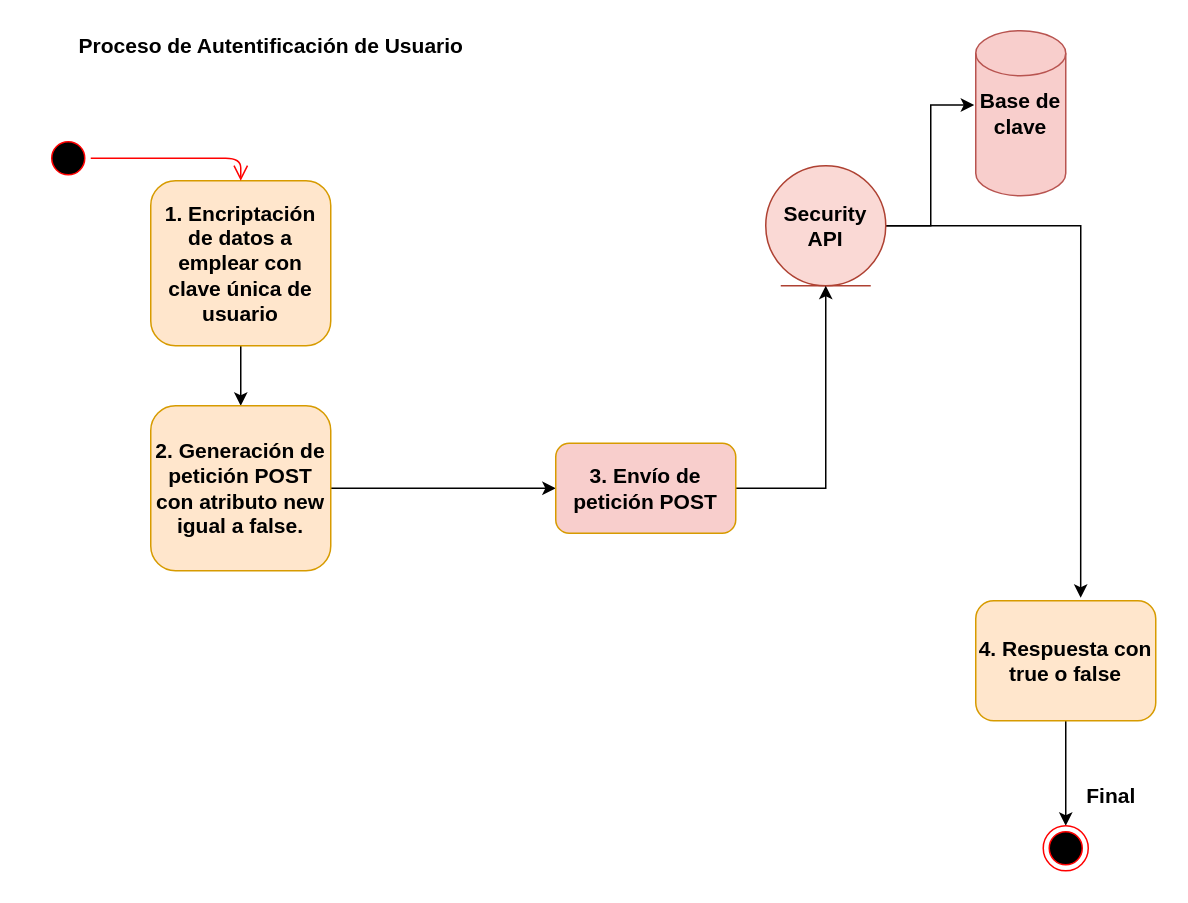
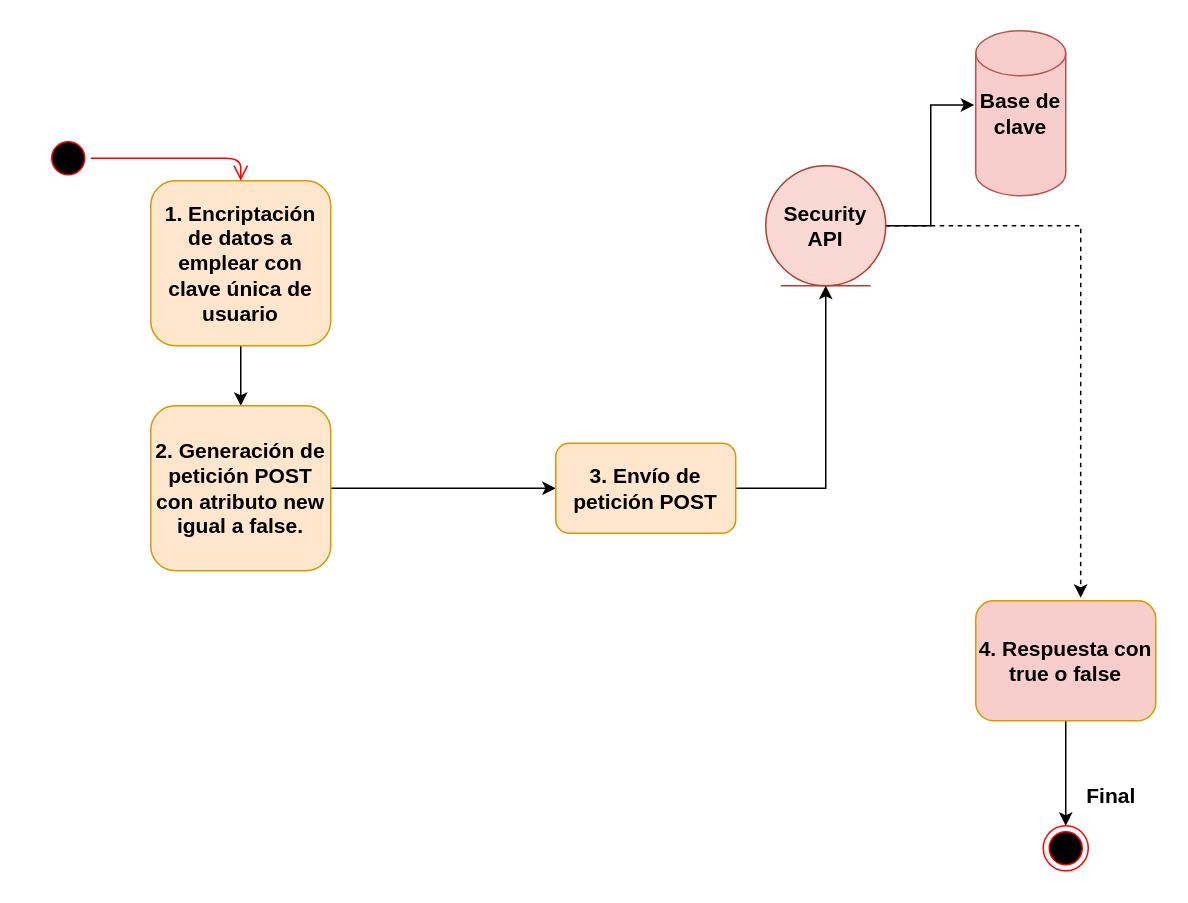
(271, 46) -> none
(1081, 333) -> (1081, 333)
(646, 488) -> (646, 488)
(1066, 661) -> (1066, 661)
